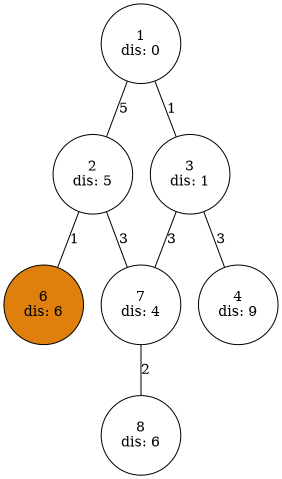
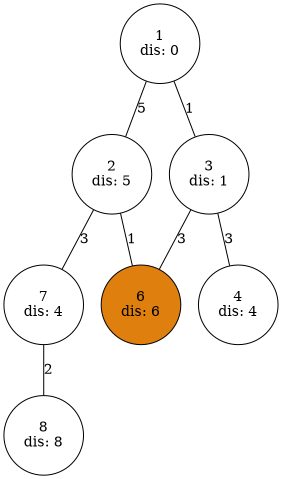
(166, 240) -> (175, 240)
(238, 305) -> (238, 305)
(141, 435) -> (44, 435)
